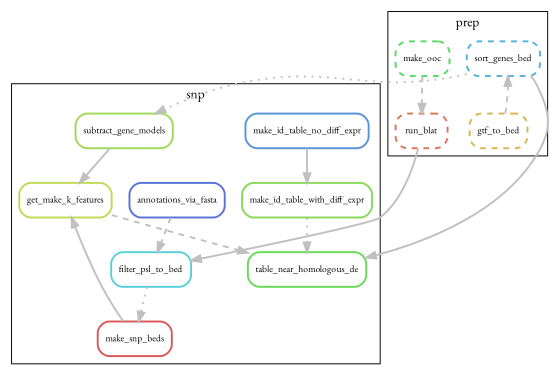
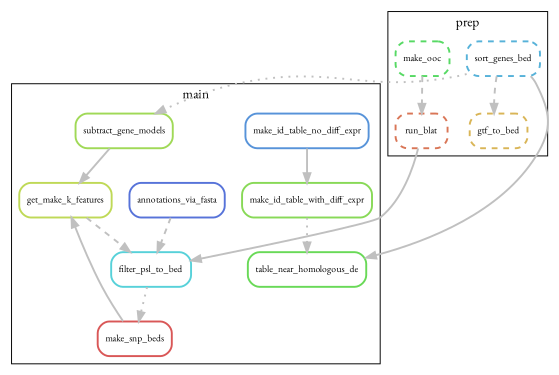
(196, 95) -> (196, 95)
(507, 100) -> (495, 90)
(175, 233) -> (105, 232)
